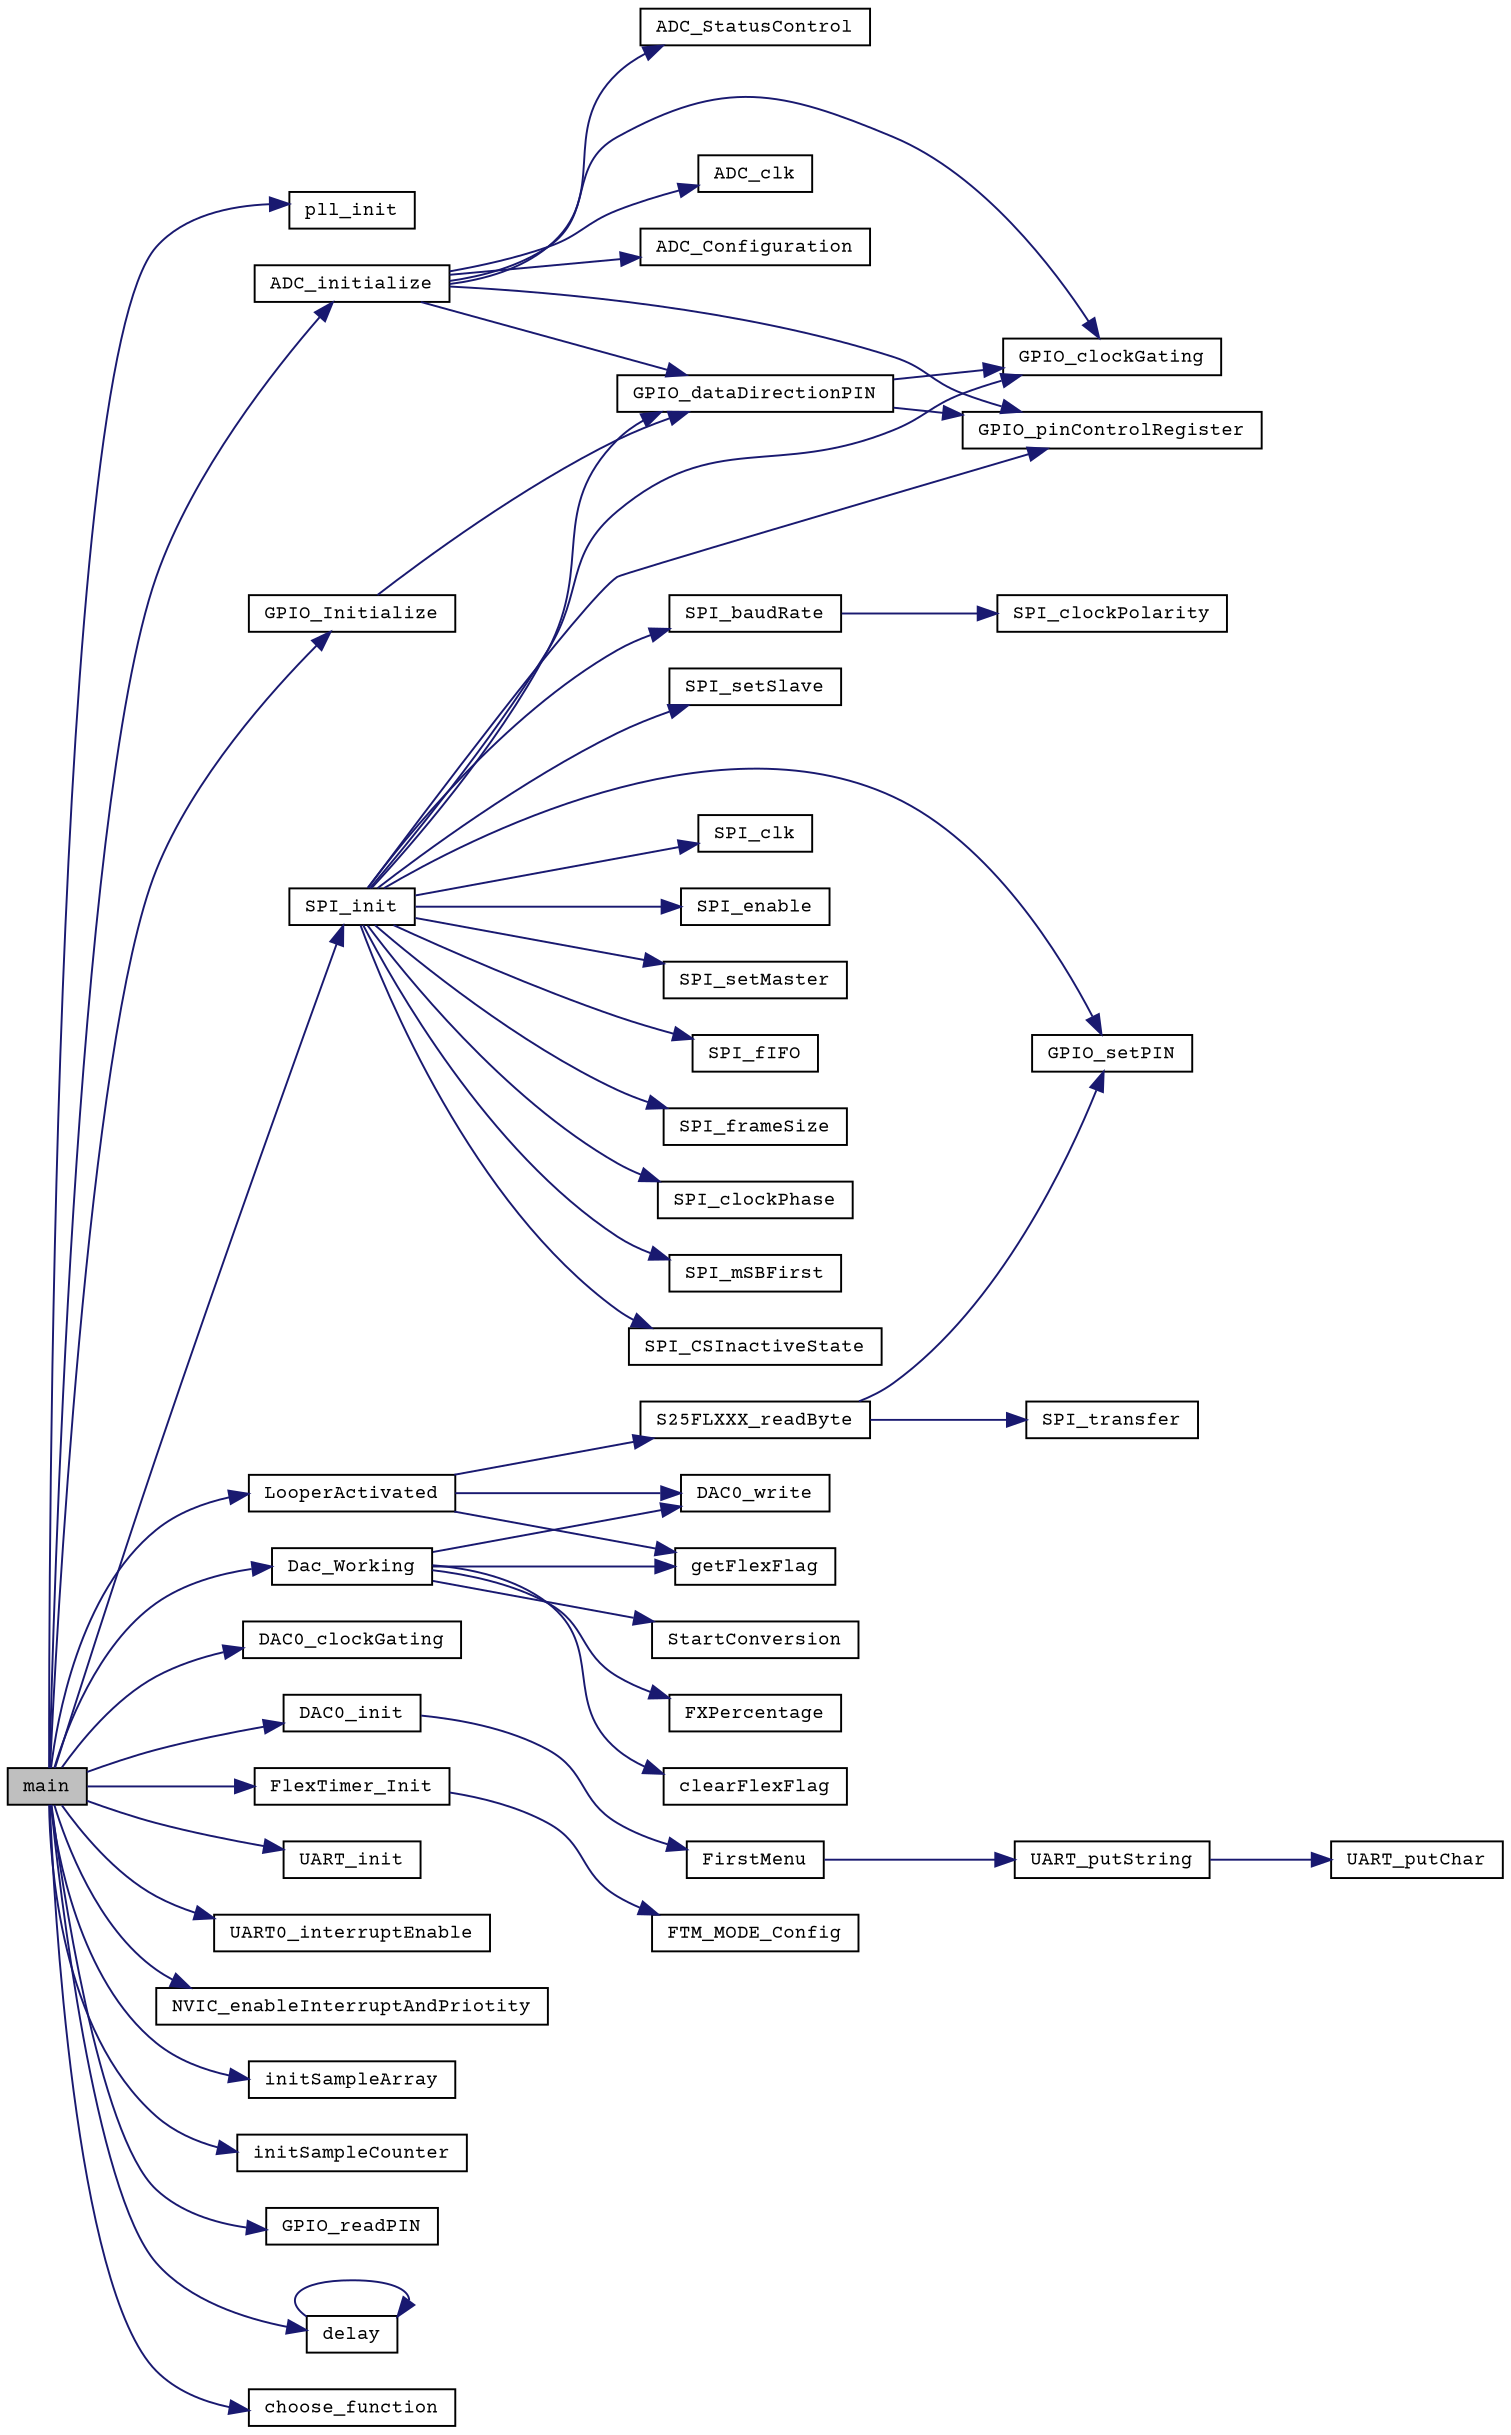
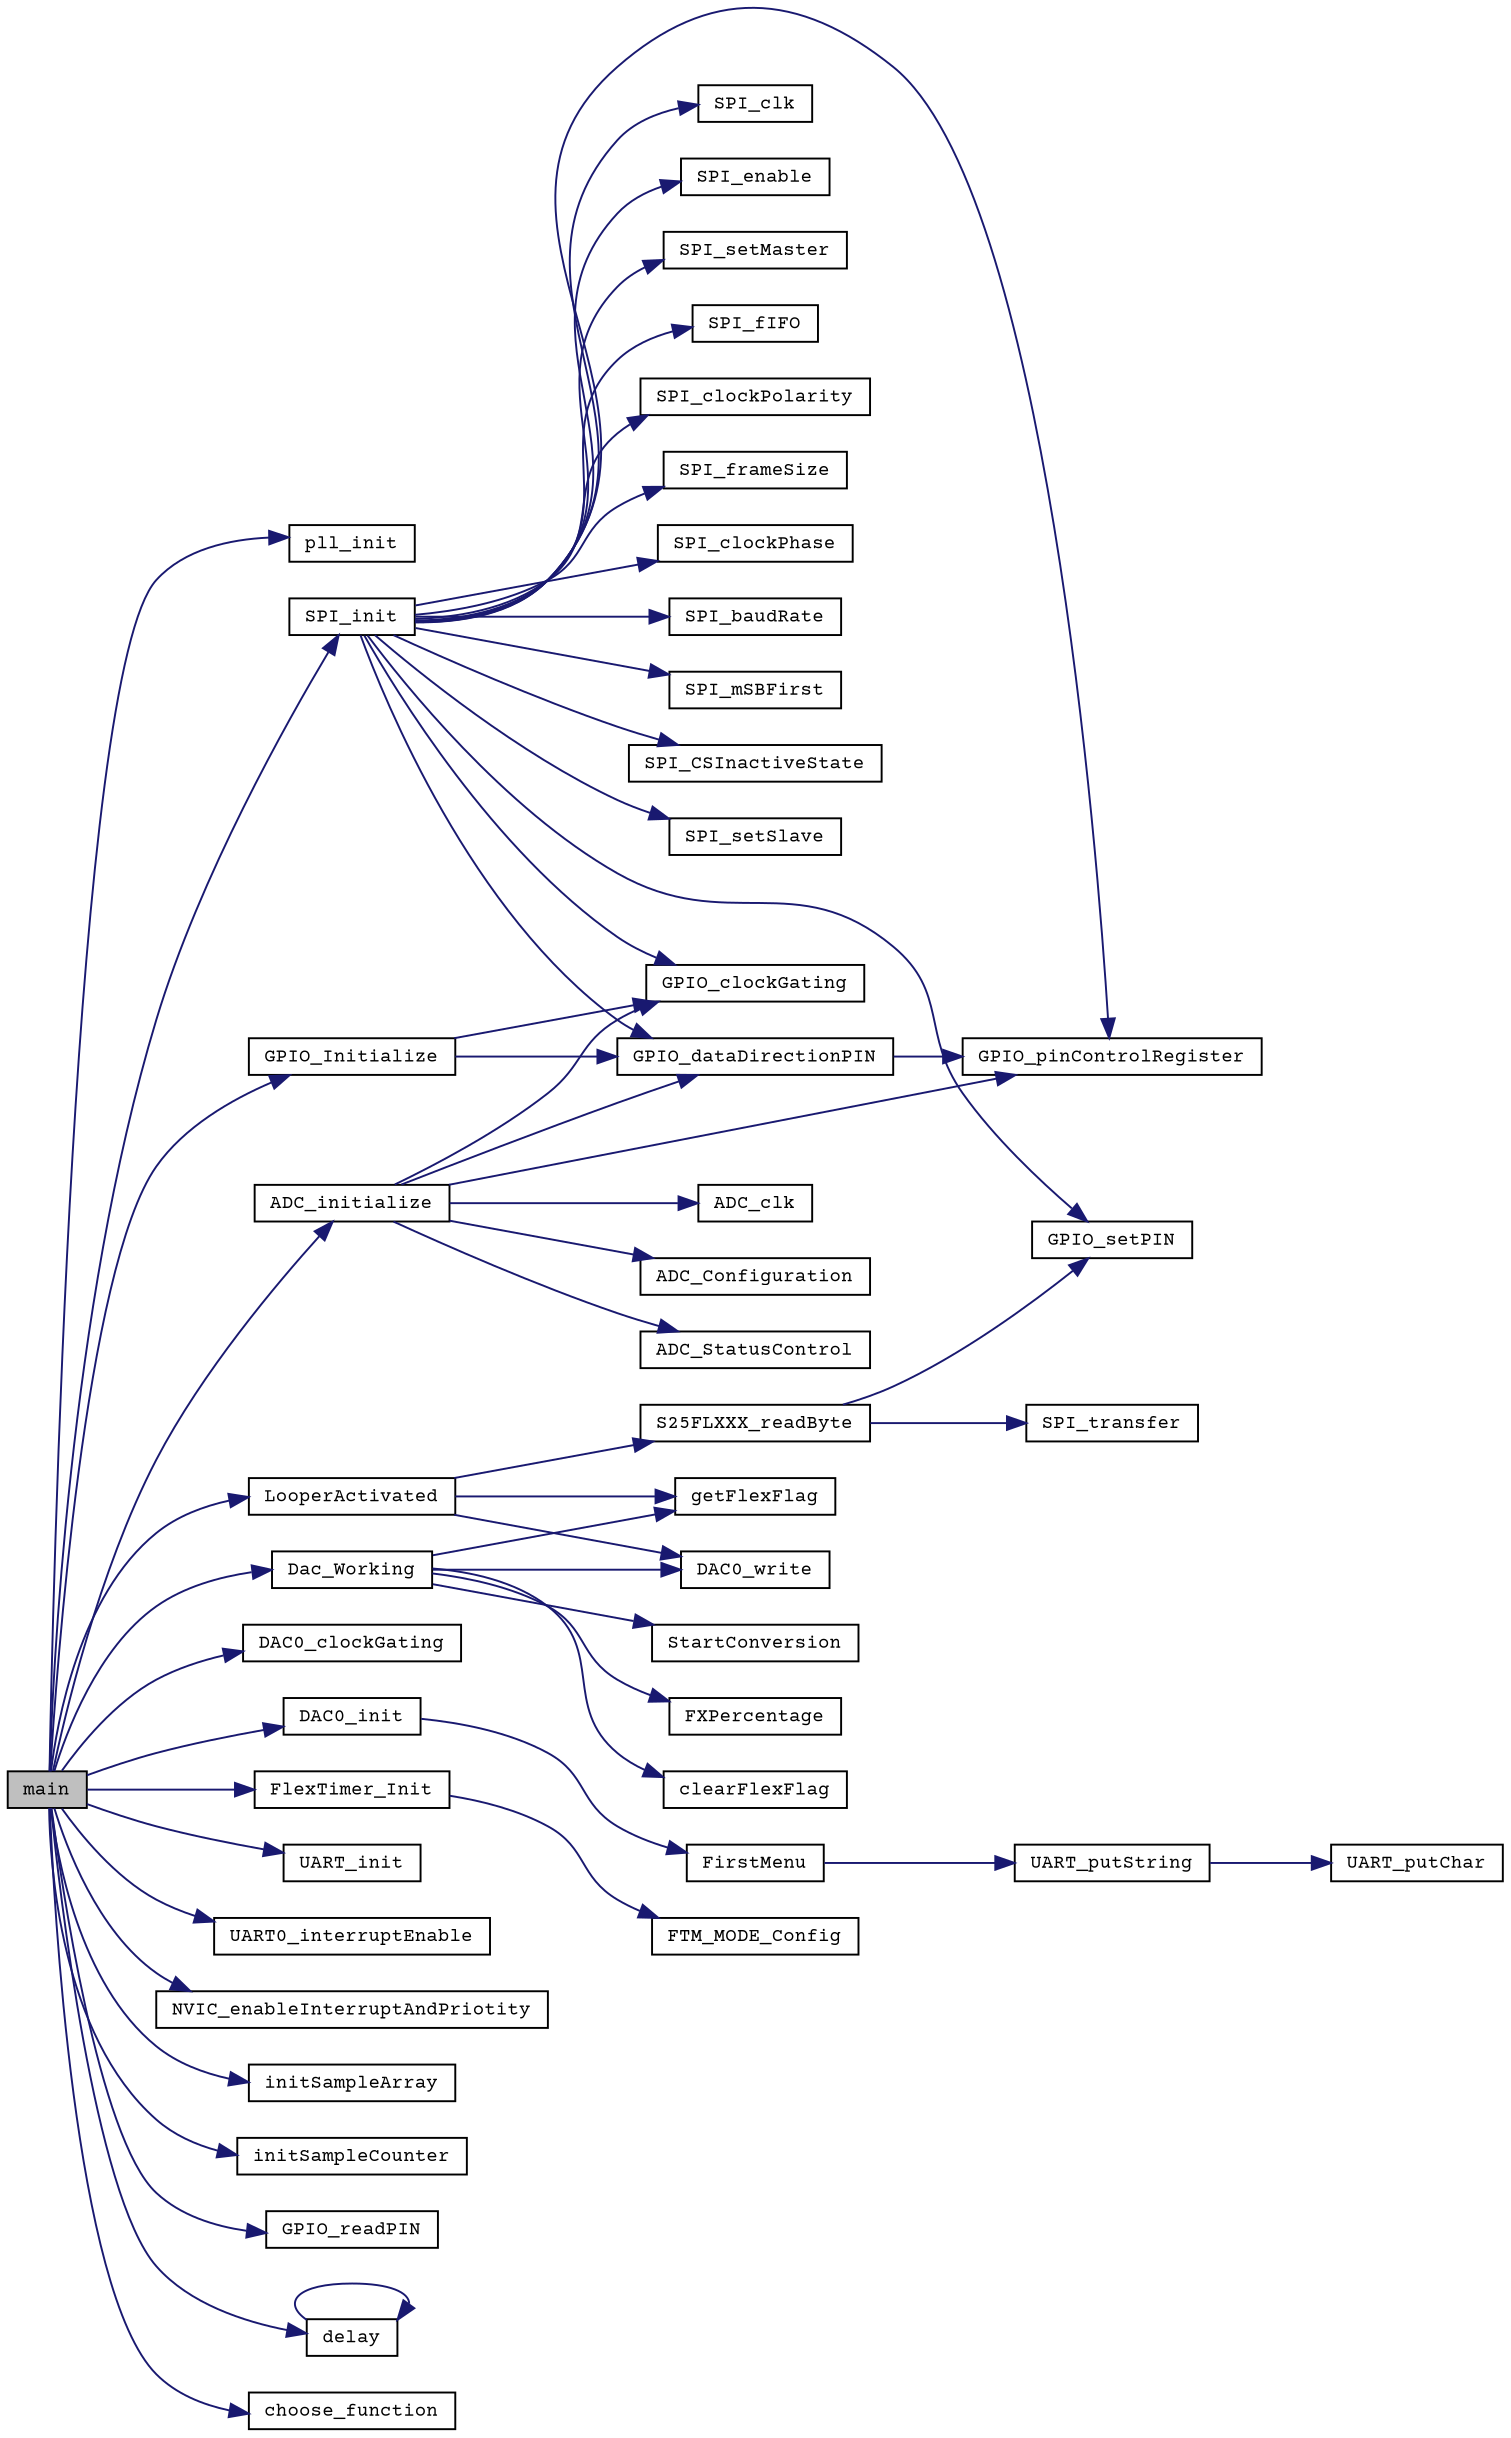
(950, 374) -> (544, 1022)
(909, 613) -> (563, 565)
